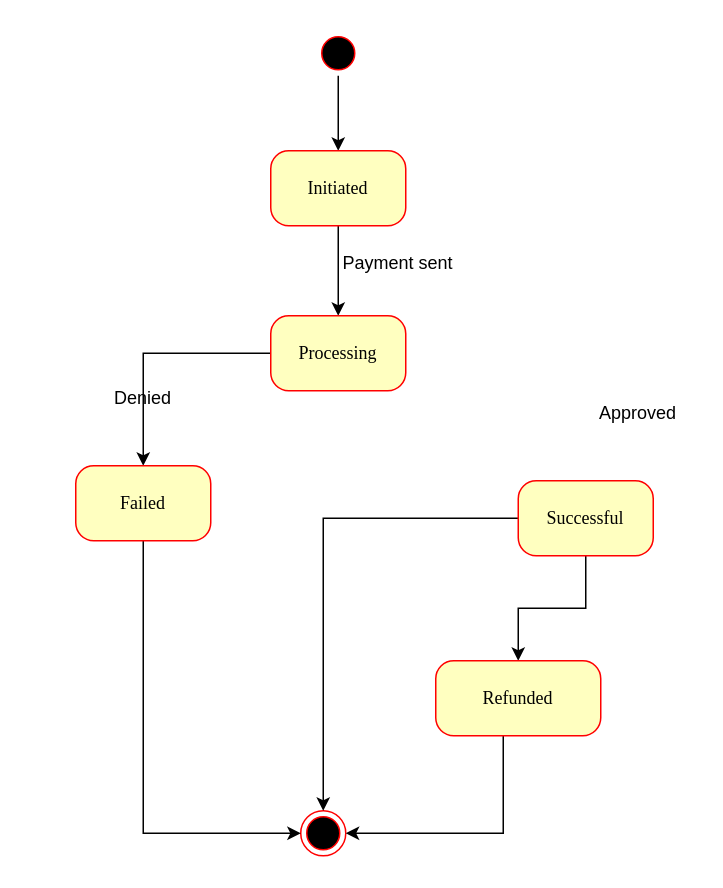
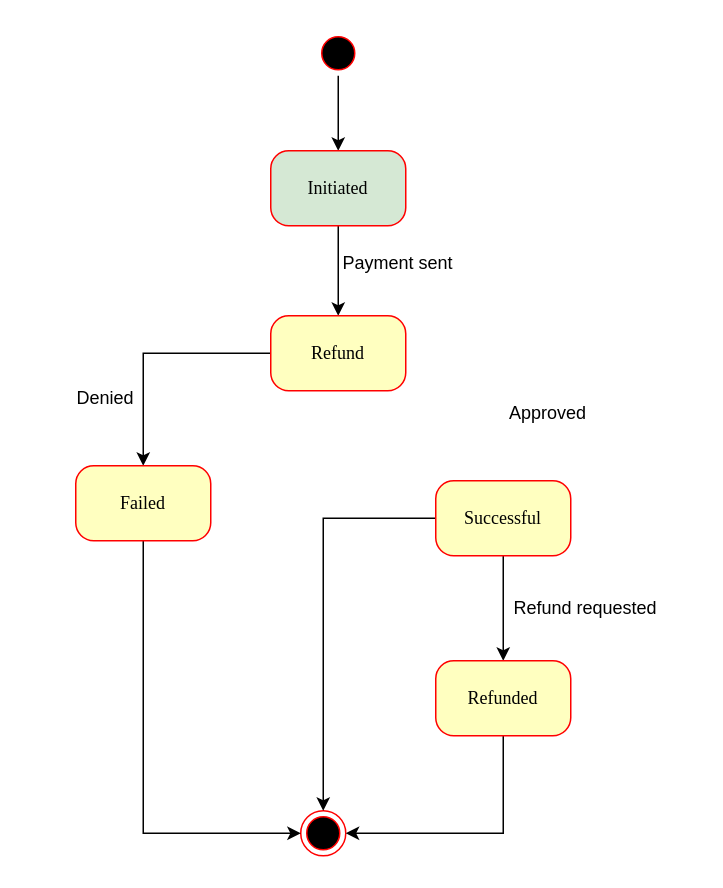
(338, 188) -> (338, 188)
(338, 353) -> (338, 353)
(143, 398) -> (106, 398)
(638, 413) -> (548, 413)
(586, 518) -> (503, 518)
none -> (586, 608)
(518, 698) -> (503, 698)
